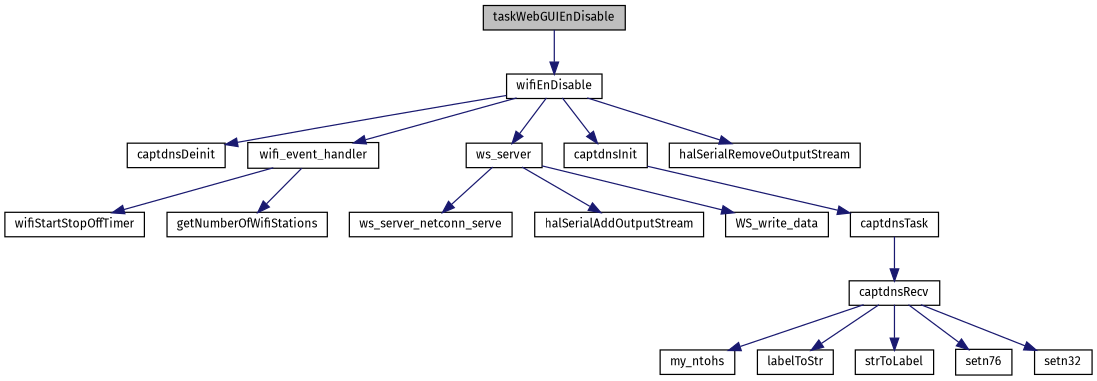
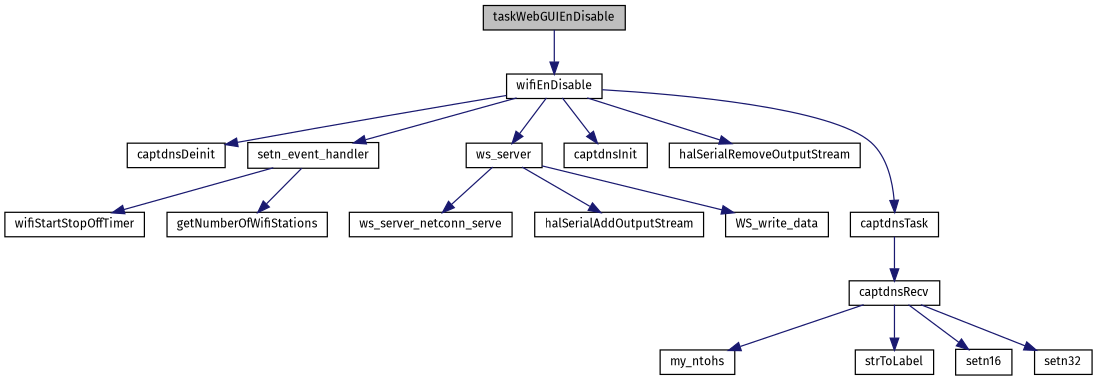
(313, 155) -> (313, 155)
(743, 188) -> (771, 108)
(795, 362) -> none
(984, 362) -> (984, 362)
